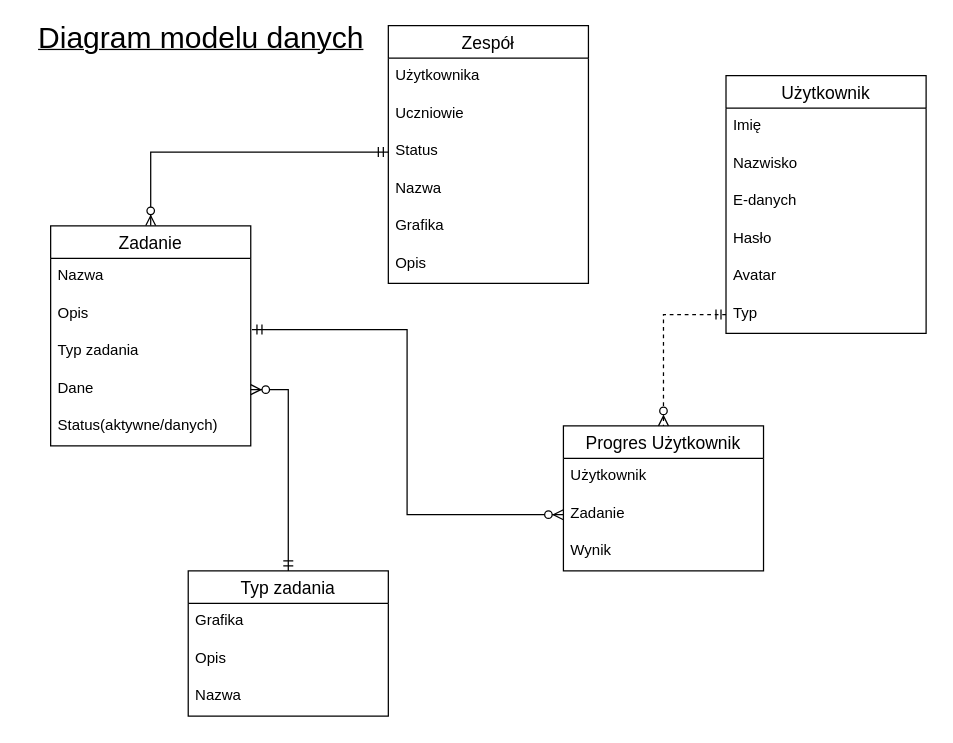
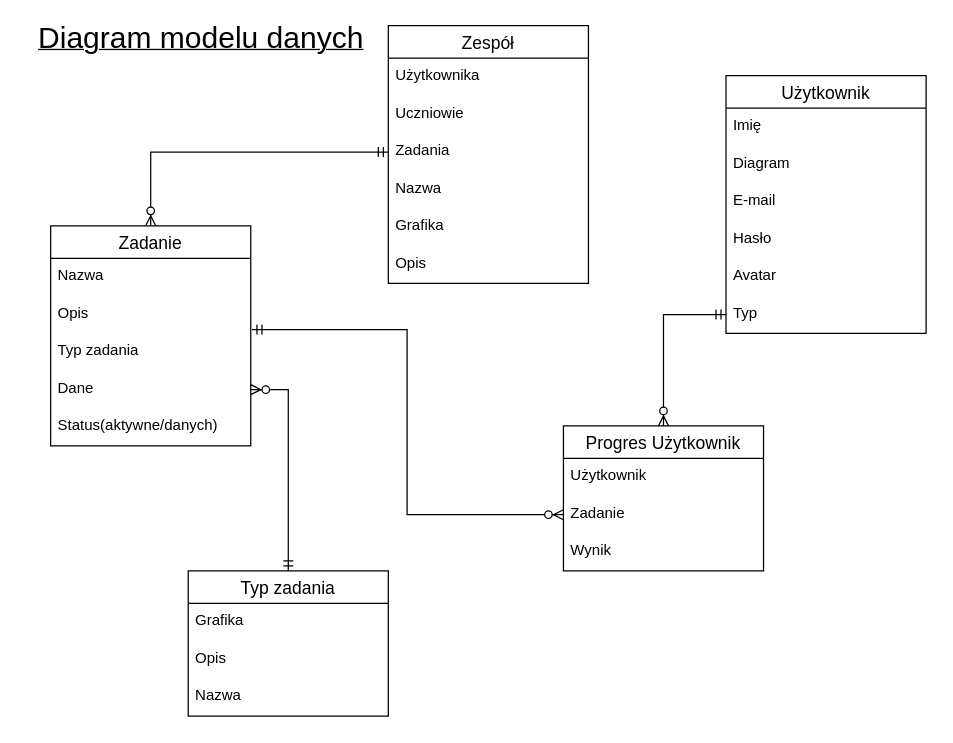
(420, 150) -> (422, 150)
(764, 163) -> (760, 163)
(766, 200) -> (754, 200)
(663, 332) -> (663, 332)
